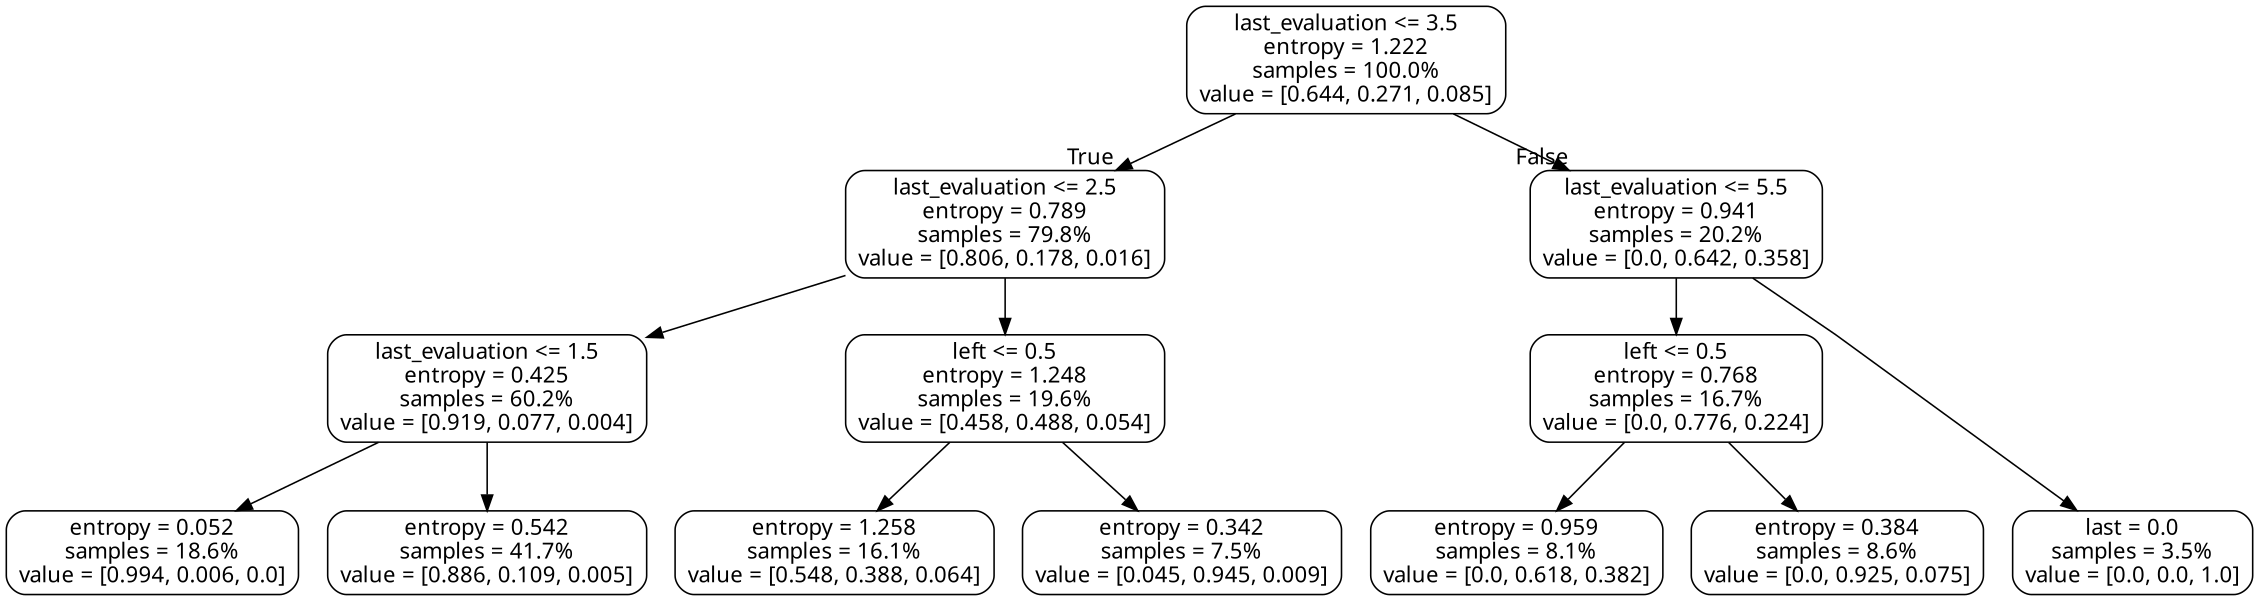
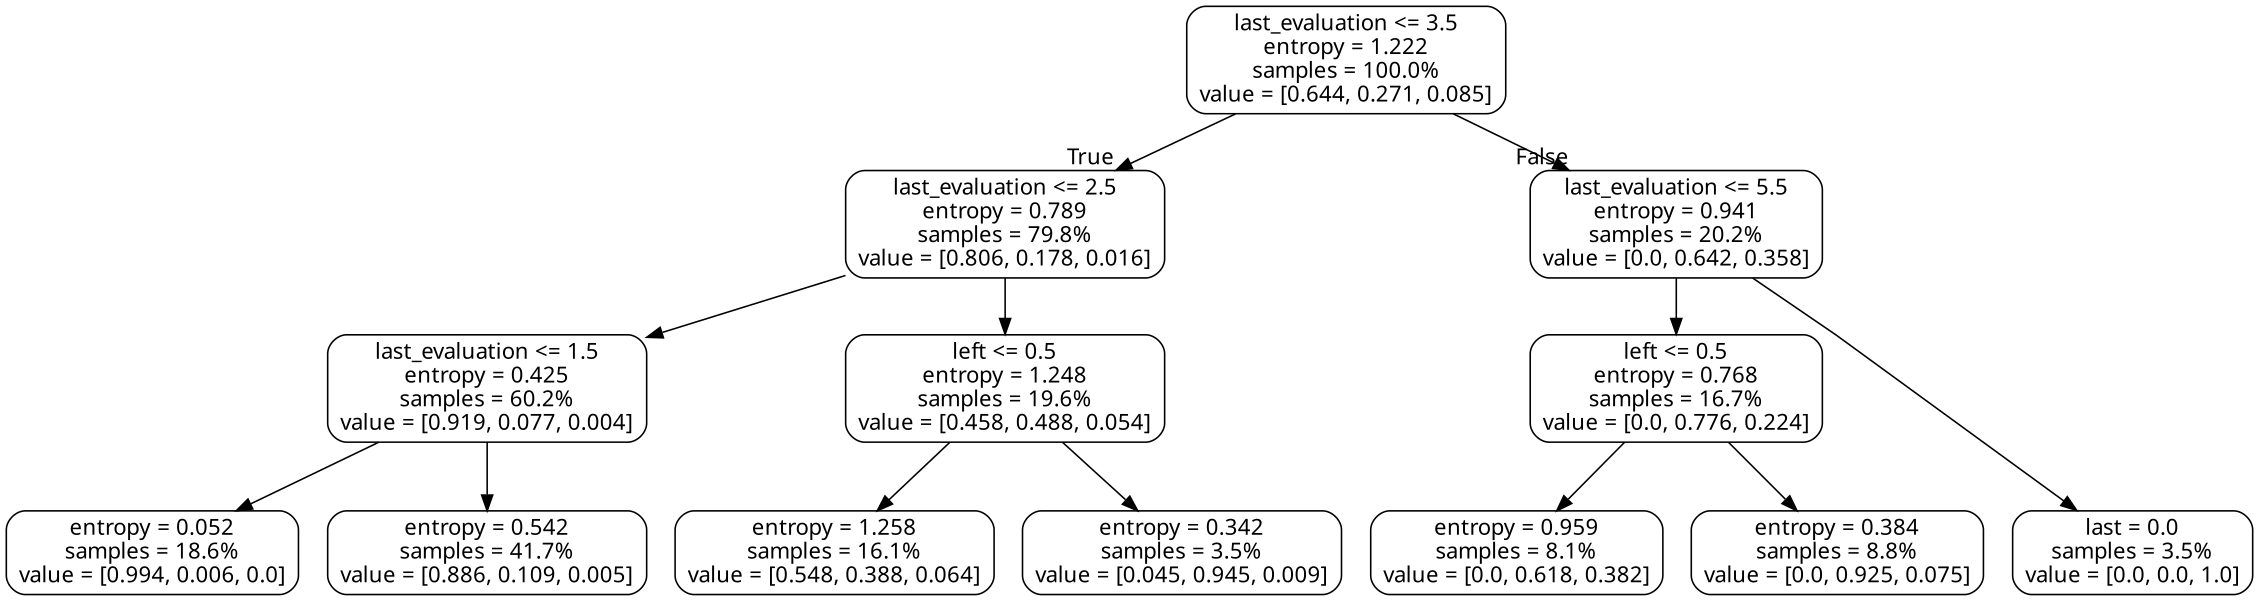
(1182, 553) -> (1182, 553)
(1837, 553) -> (1837, 553)
